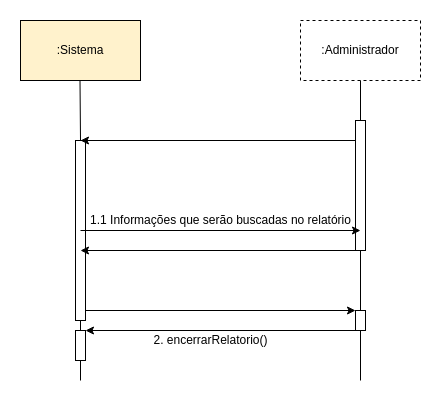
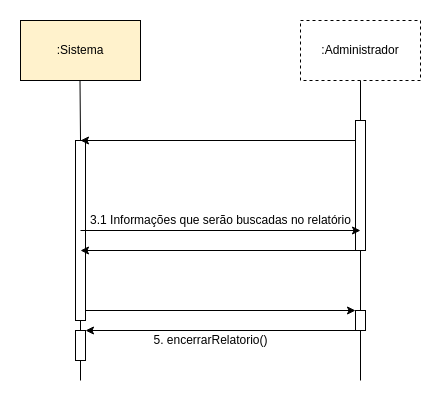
(221, 221) -> (221, 221)
(211, 341) -> (211, 341)
